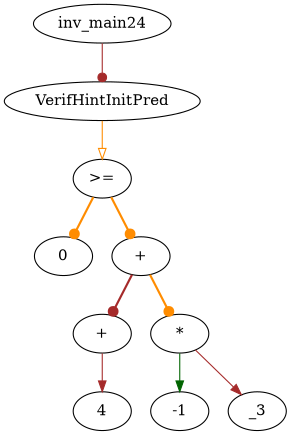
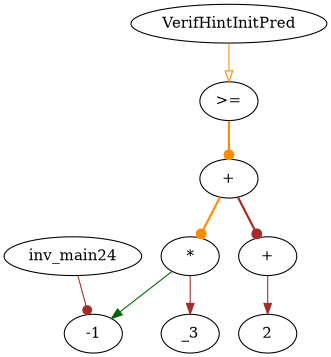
(102, 58) -> (82, 291)
(63, 256) -> none
(102, 411) -> (268, 334)
